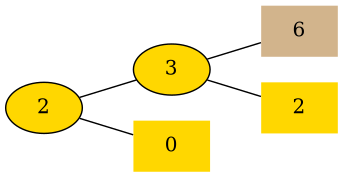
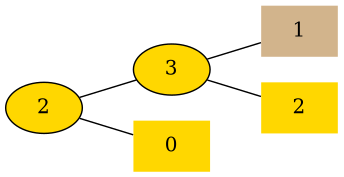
(300, 31) -> (300, 31)
